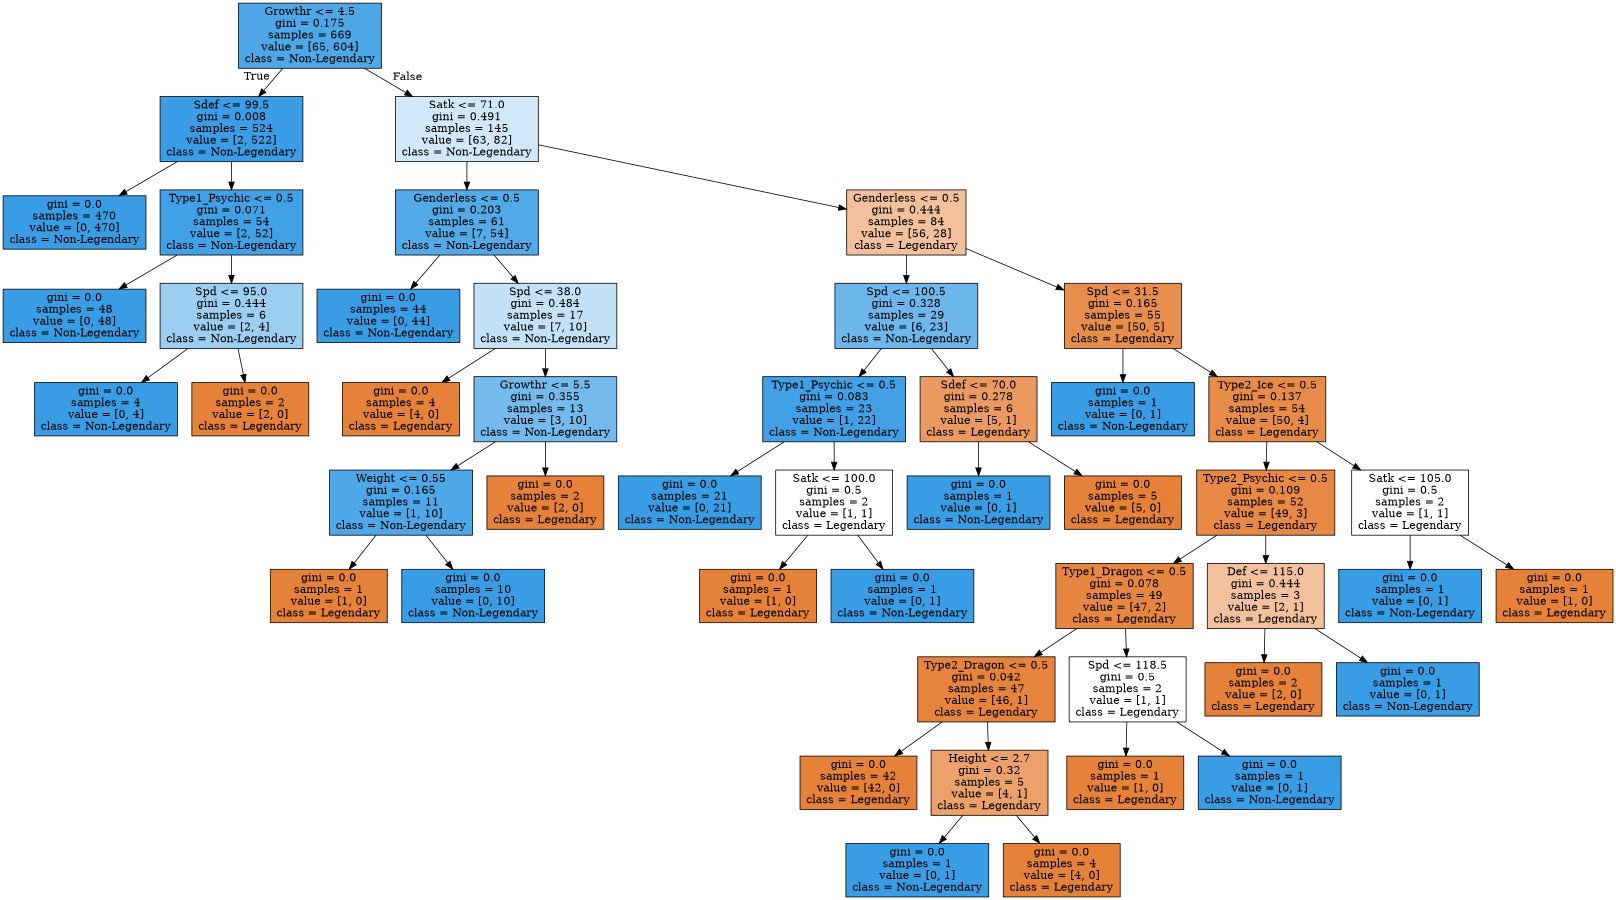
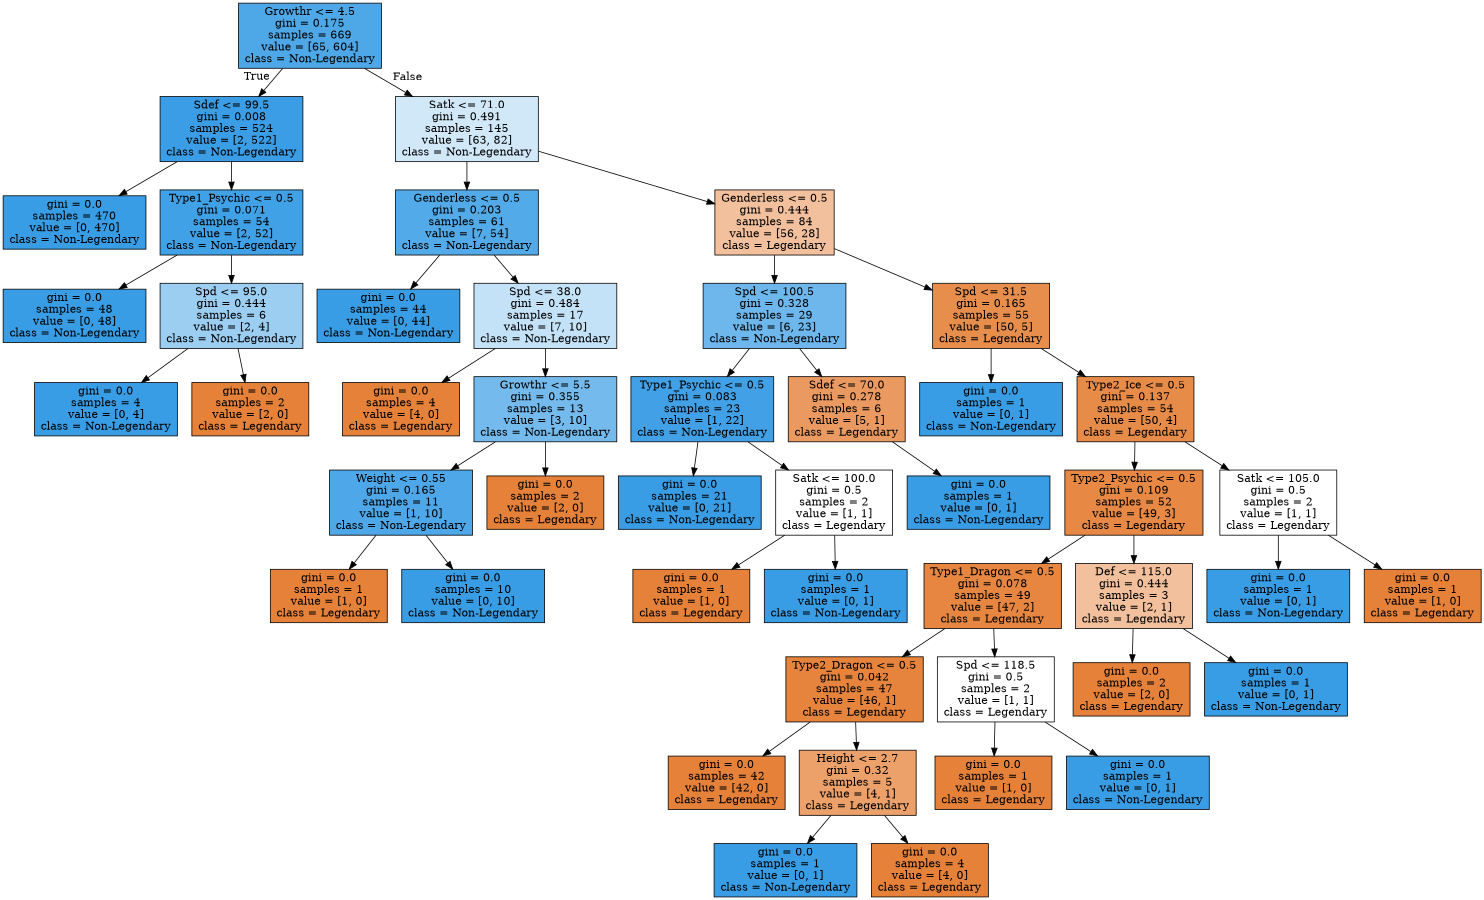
(1123, 503) -> none
